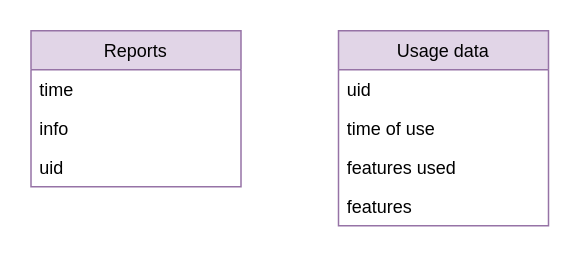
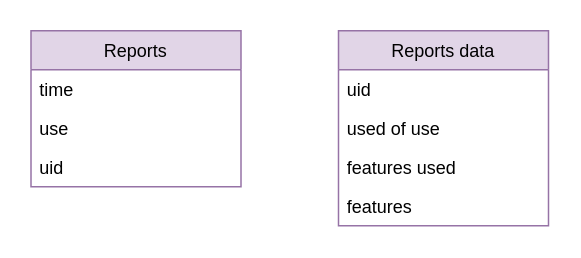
(443, 51) -> (443, 51)
(57, 129) -> (54, 129)
(395, 129) -> (397, 129)
